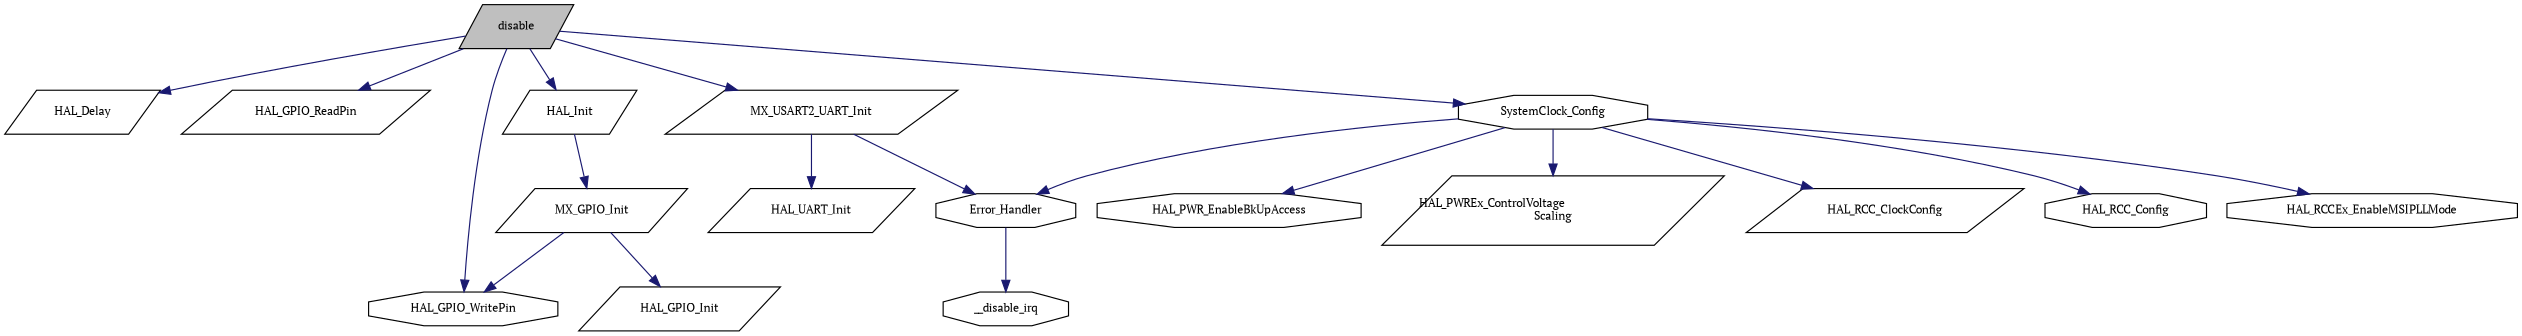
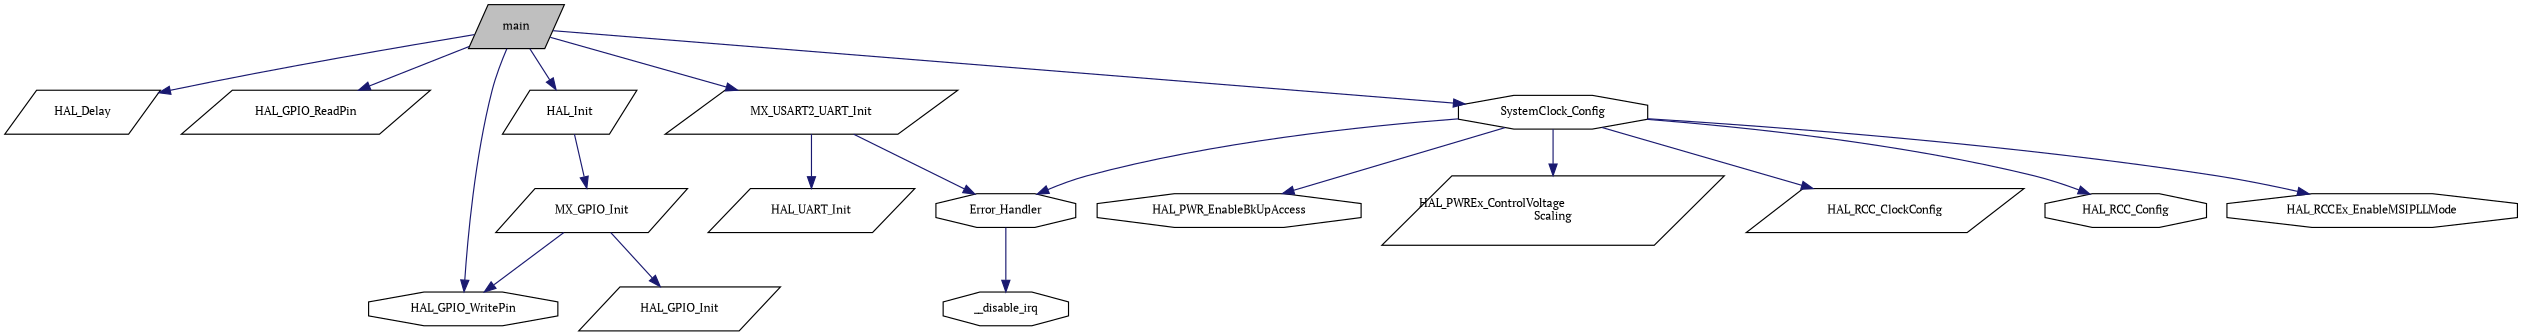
(516, 27) -> (516, 27)
